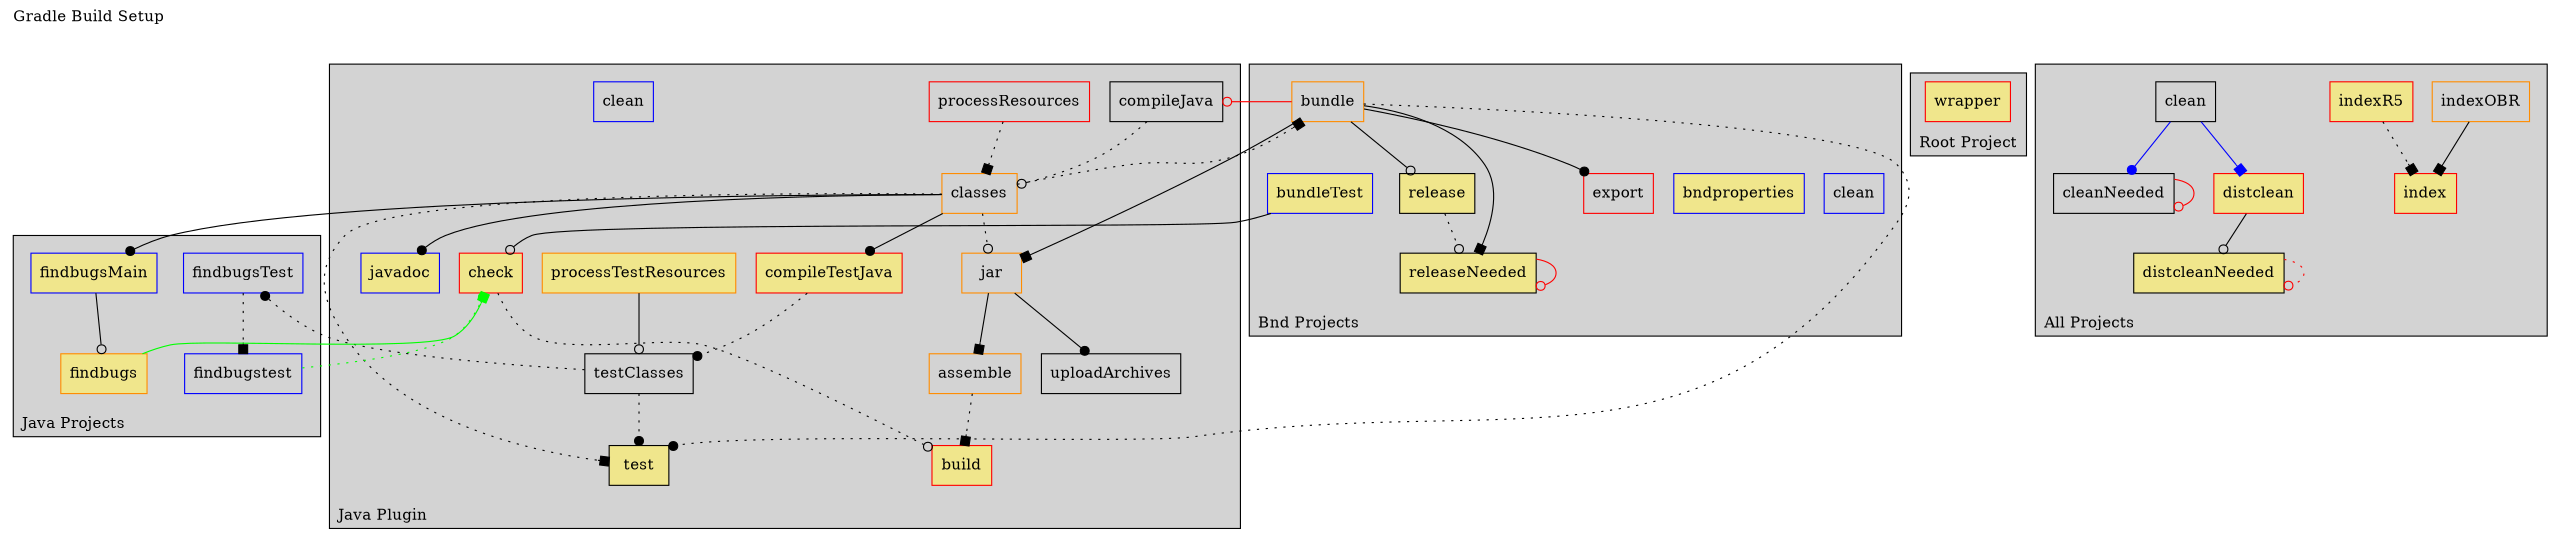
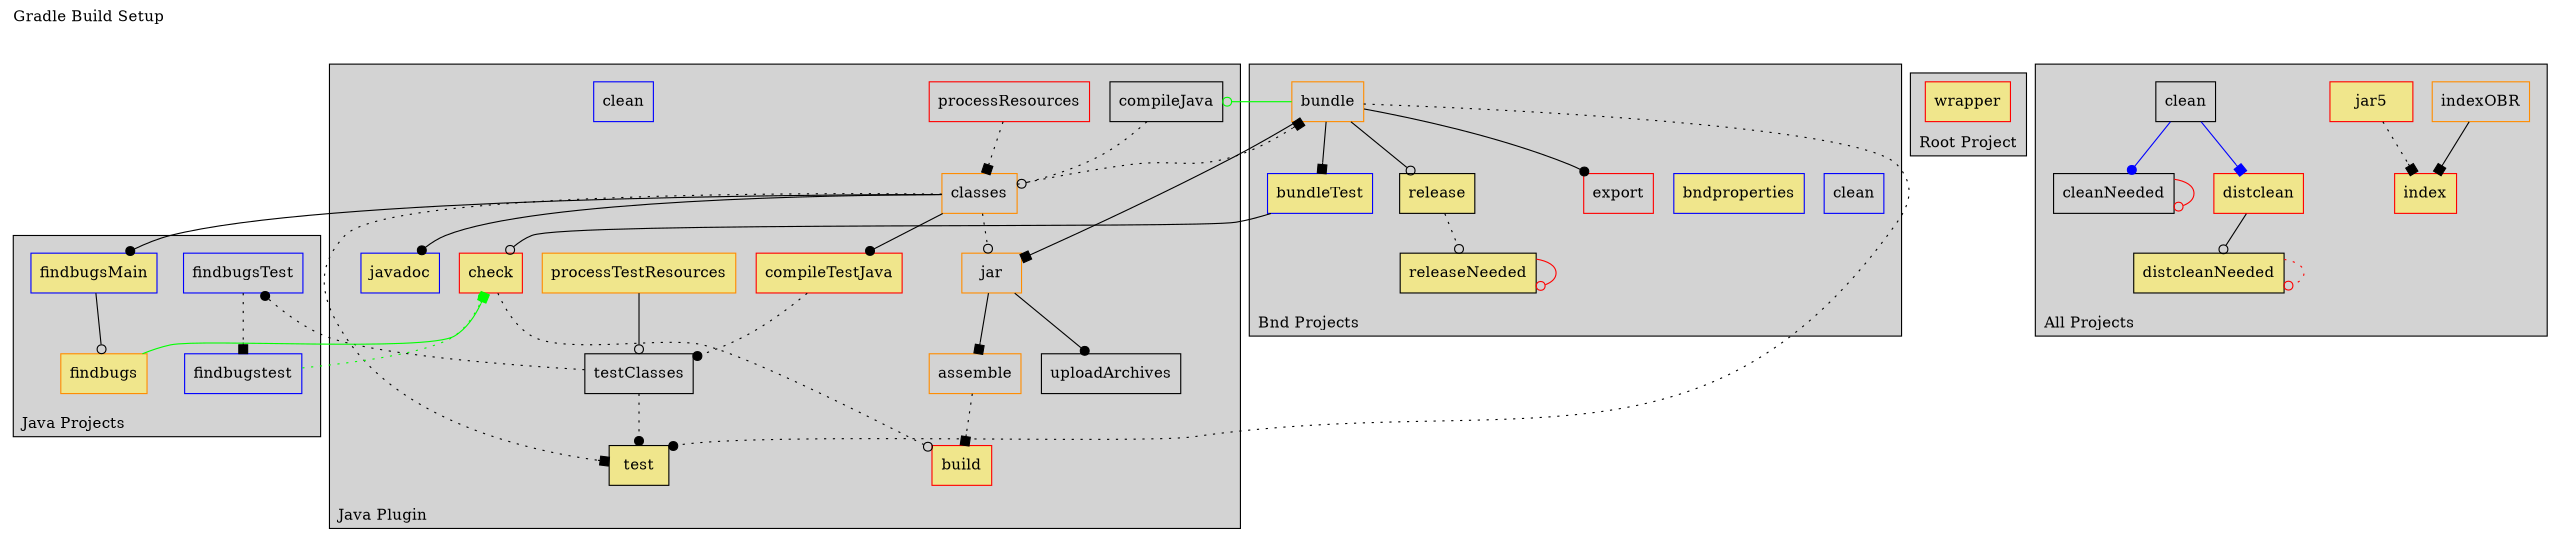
(1265, 102) -> (1265, 102)
(2371, 102) -> (2371, 102)
(1465, 144) -> (1324, 142)
